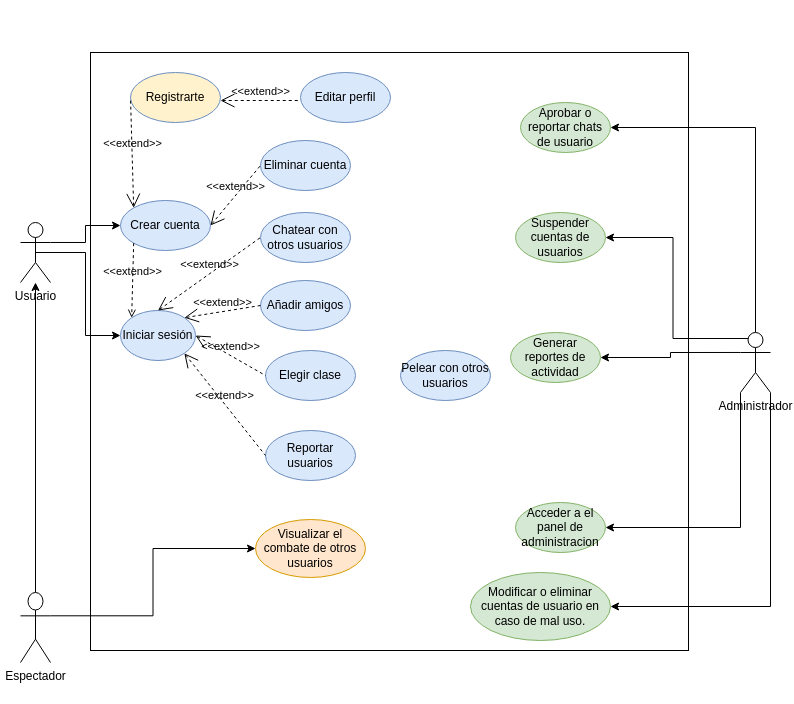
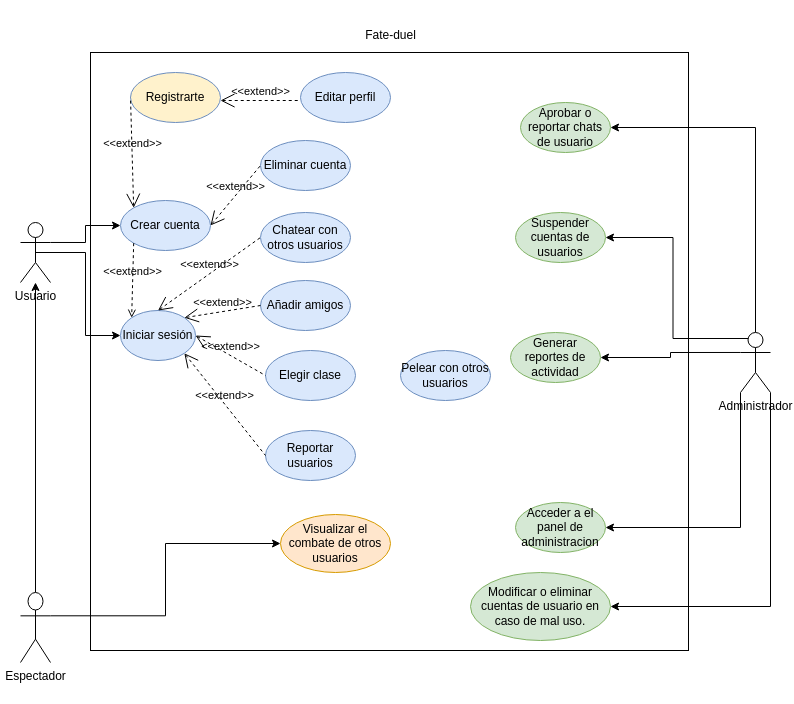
none -> (391, 36)
(311, 549) -> (336, 544)
